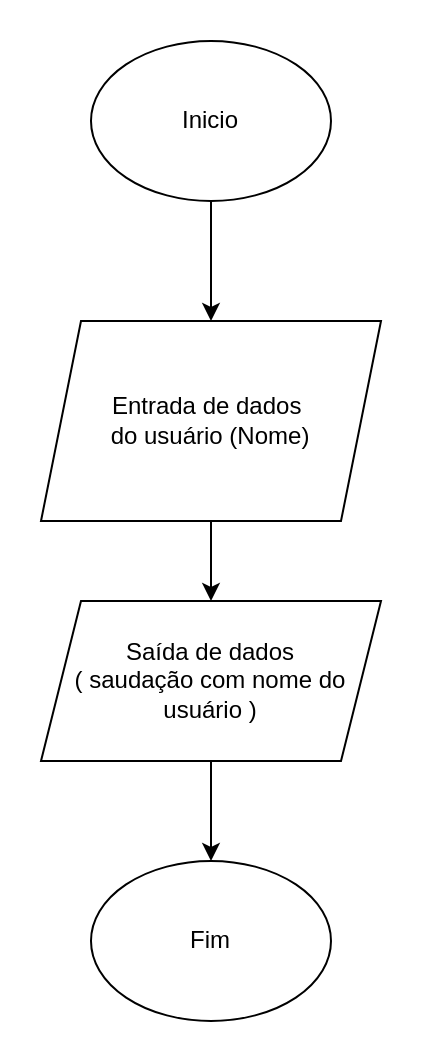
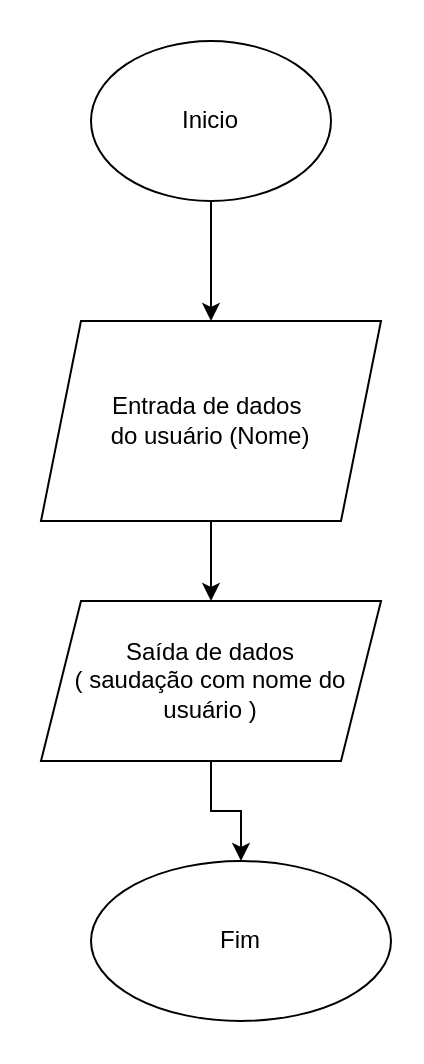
(211, 941) -> (241, 941)
